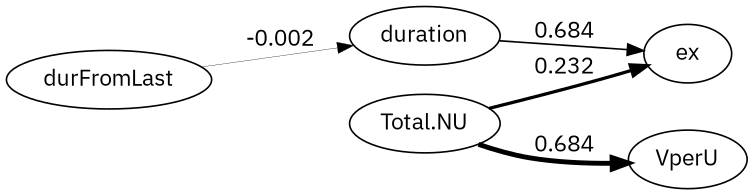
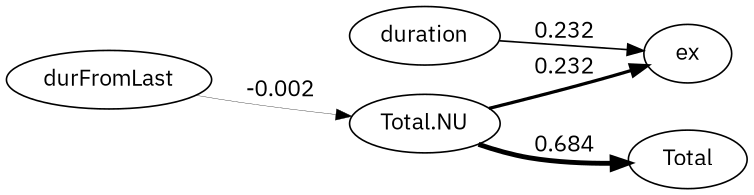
(564, 32) -> (564, 32)
(269, 57) -> (266, 106)
(688, 159) -> (688, 159)
